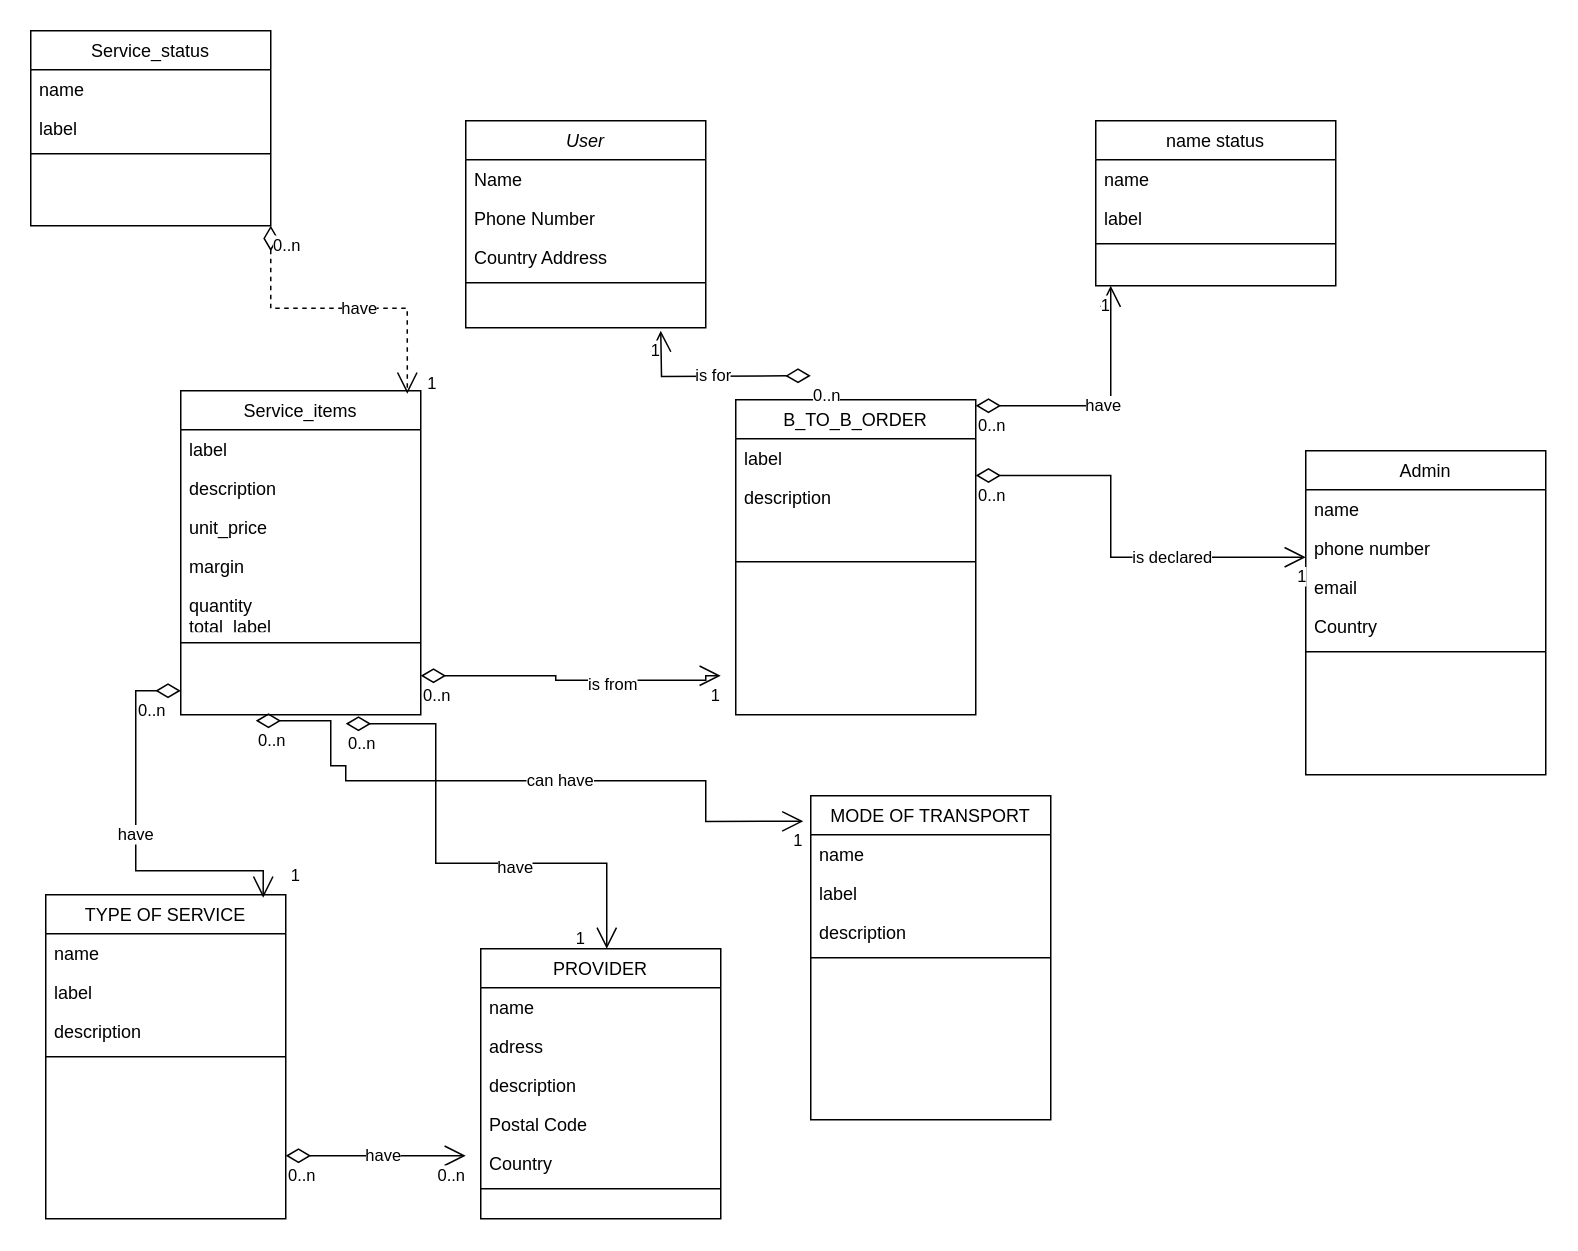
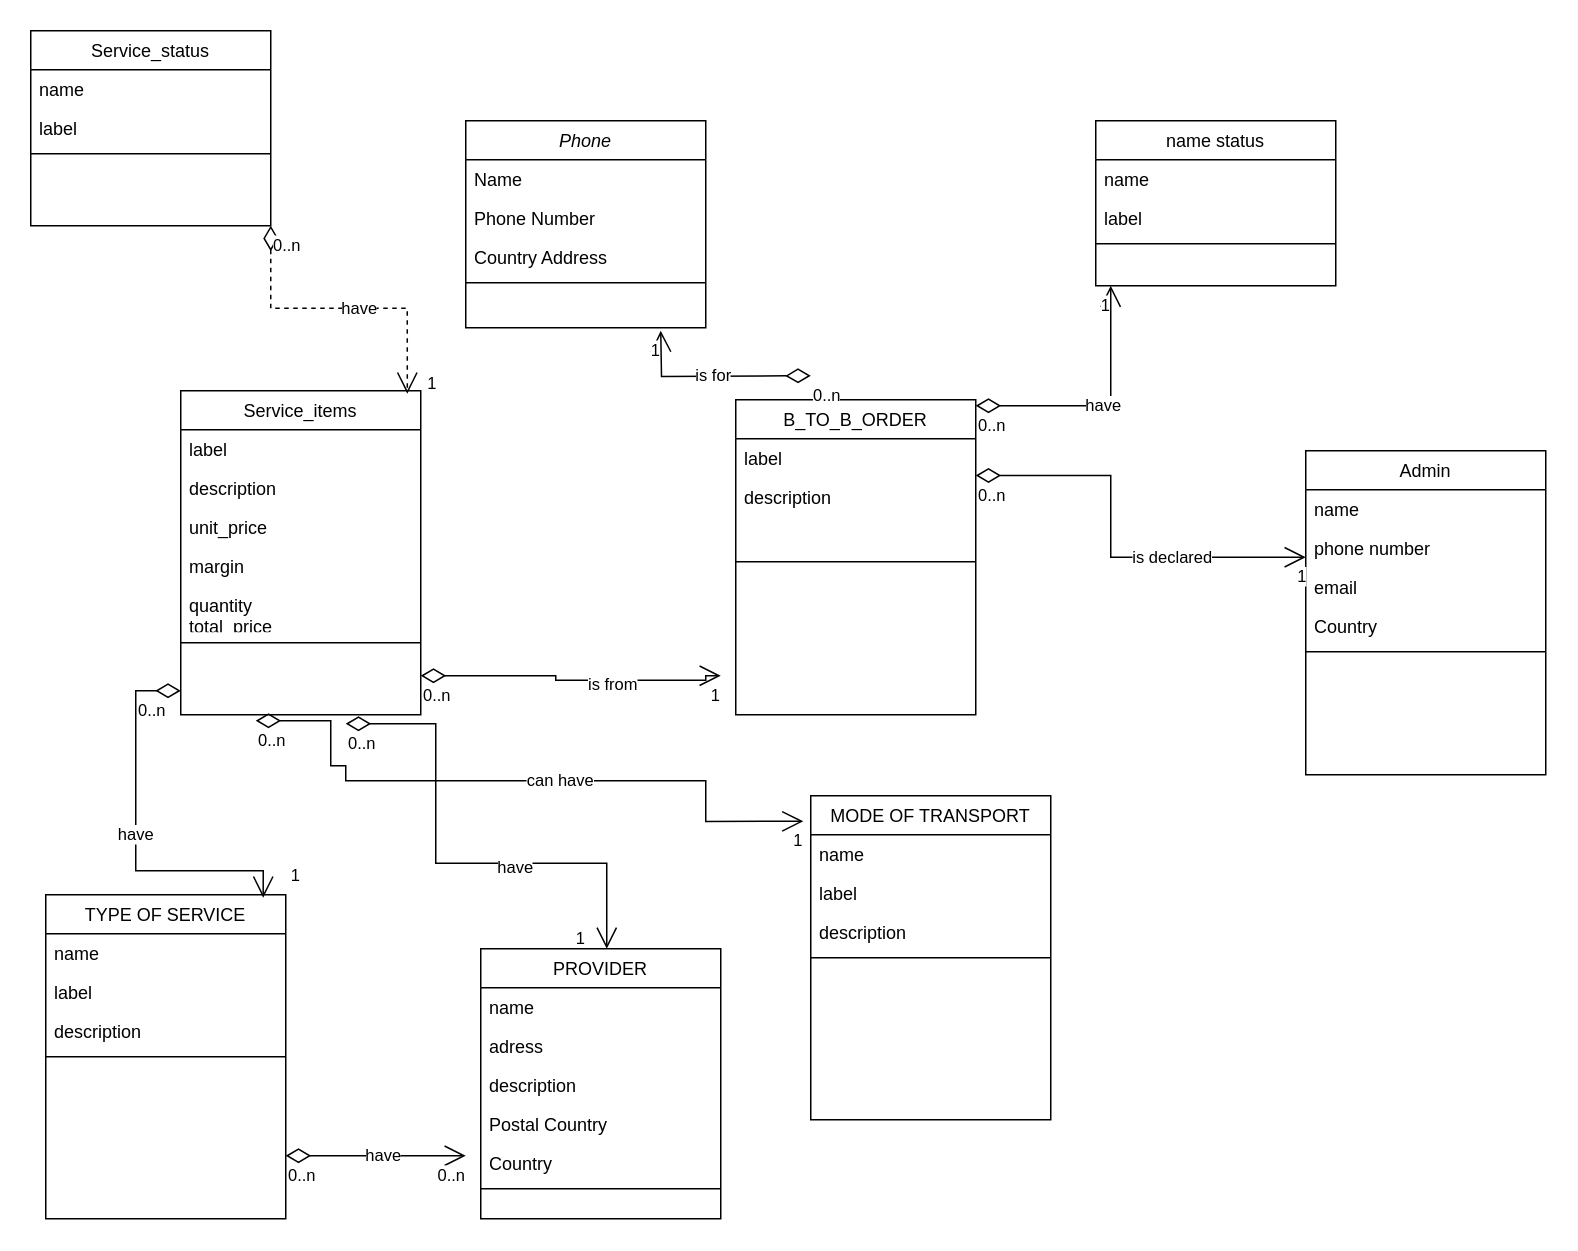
(585, 141) -> (585, 141)
(227, 606) -> (227, 606)
(540, 1125) -> (555, 1125)
